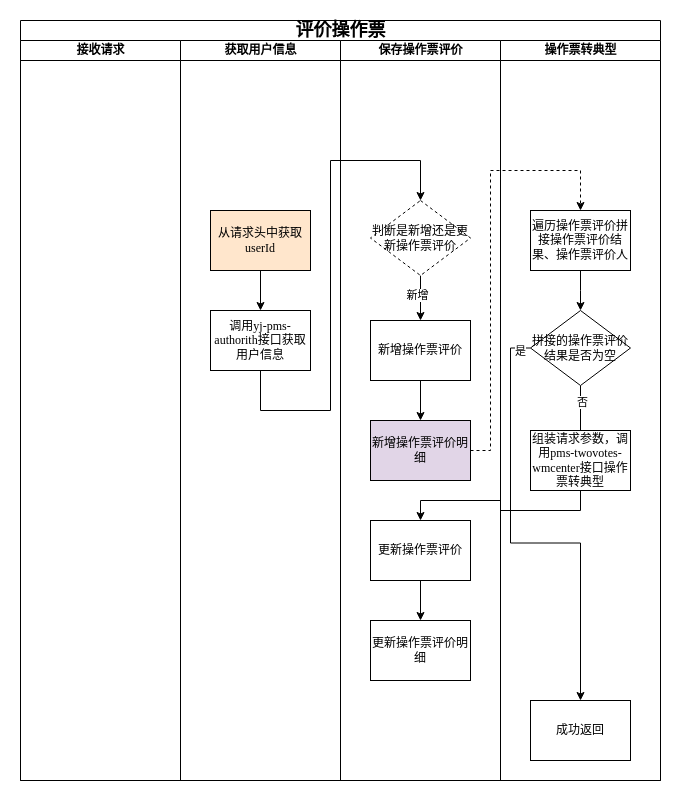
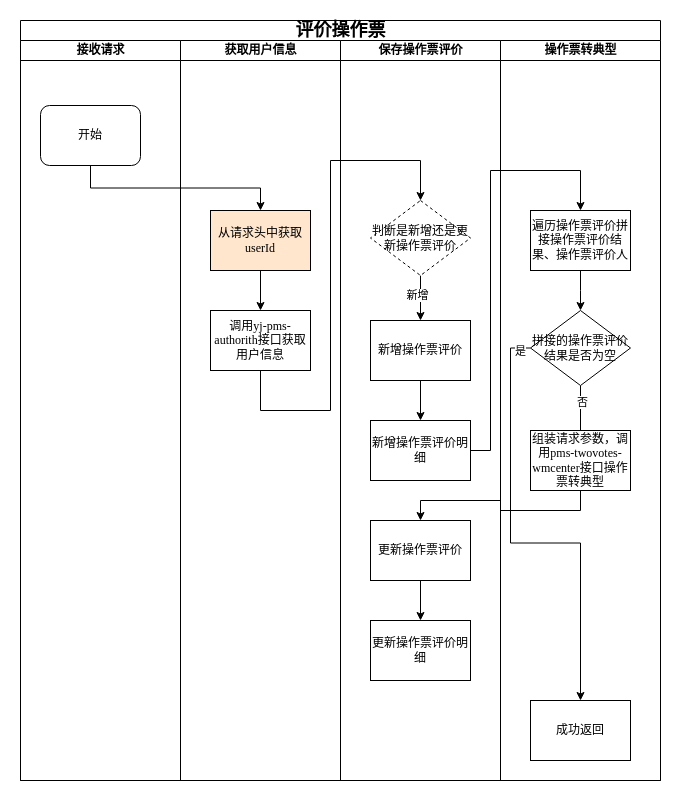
none -> (91, 136)
none -> (173, 188)
(491, 260) -> (491, 260)
(421, 451) -> (421, 451)
